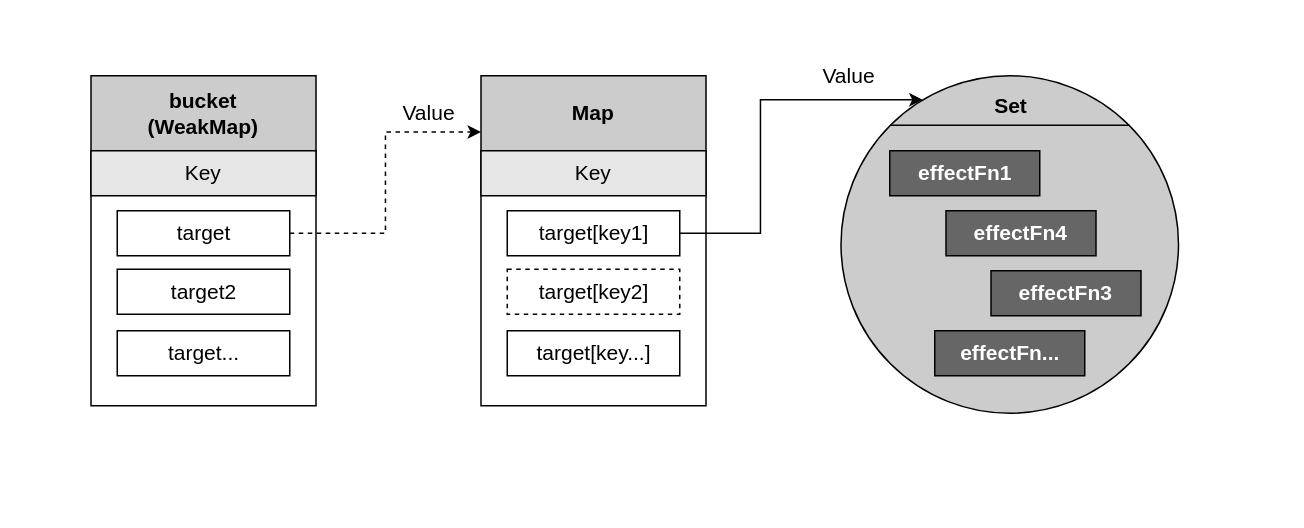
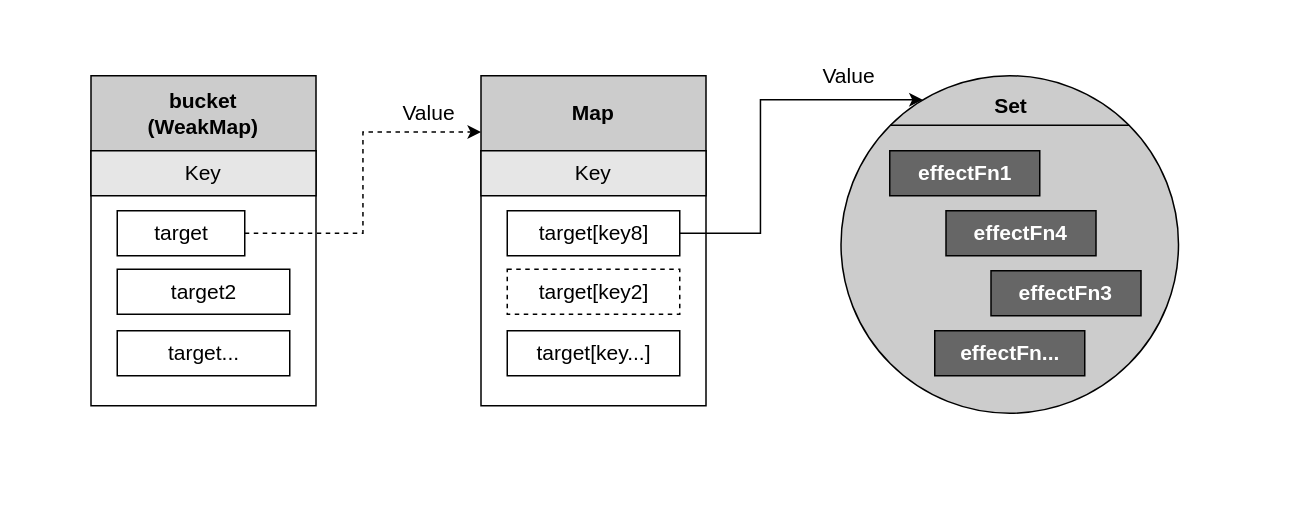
(203, 233) -> (181, 233)
(594, 233) -> (594, 233)
